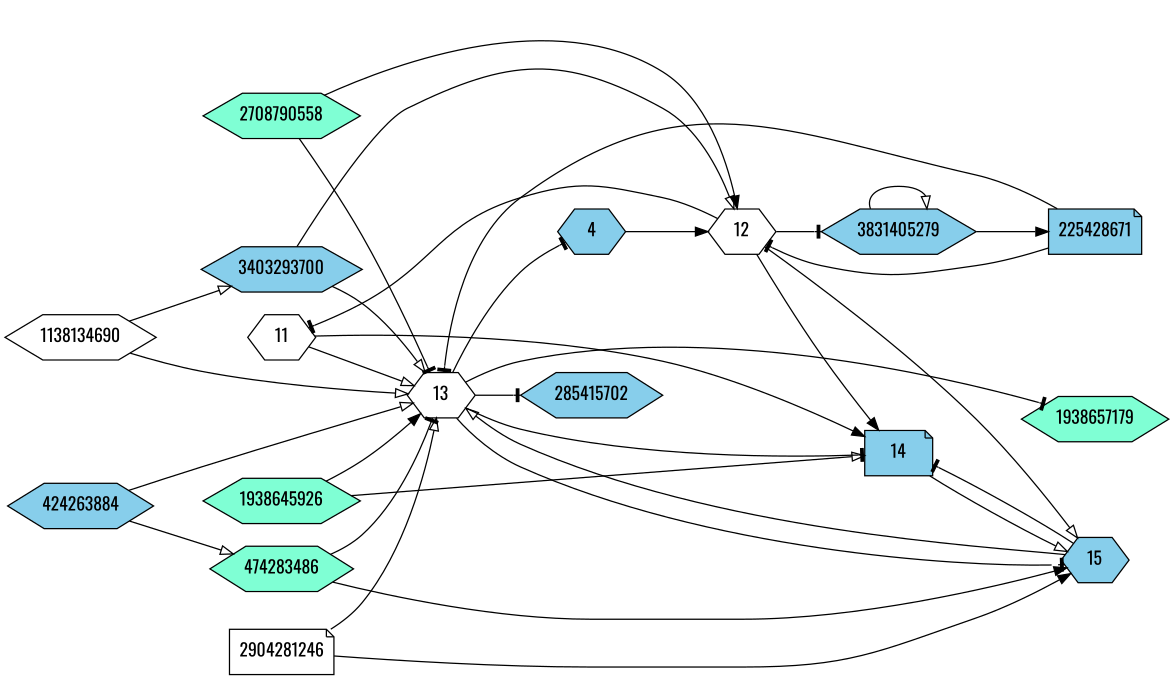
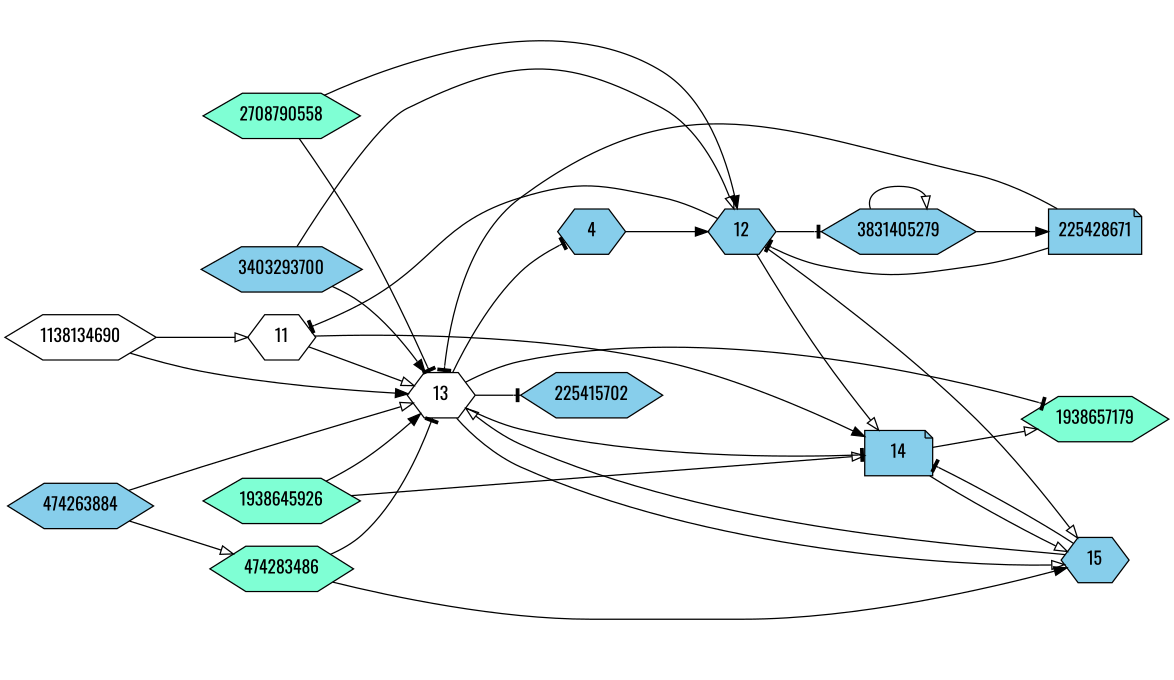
(742, 232) -> (742, 232)
(174, 306) -> (196, 337)
(380, 318) -> (380, 318)
(811, 339) -> (811, 339)
(262, 381) -> (262, 381)
(592, 395) -> (592, 395)
none -> (979, 439)
(81, 506) -> (81, 506)
(741, 534) -> (741, 534)
(282, 652) -> none
